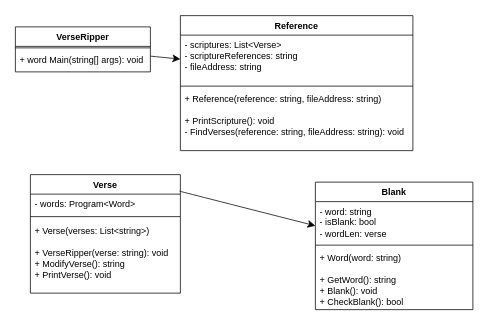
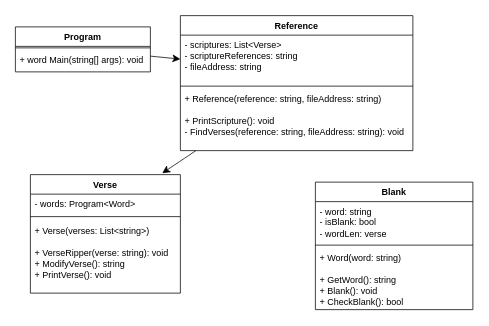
(83, 37) -> (83, 37)
none -> (180, 161)
(245, 208) -> none
